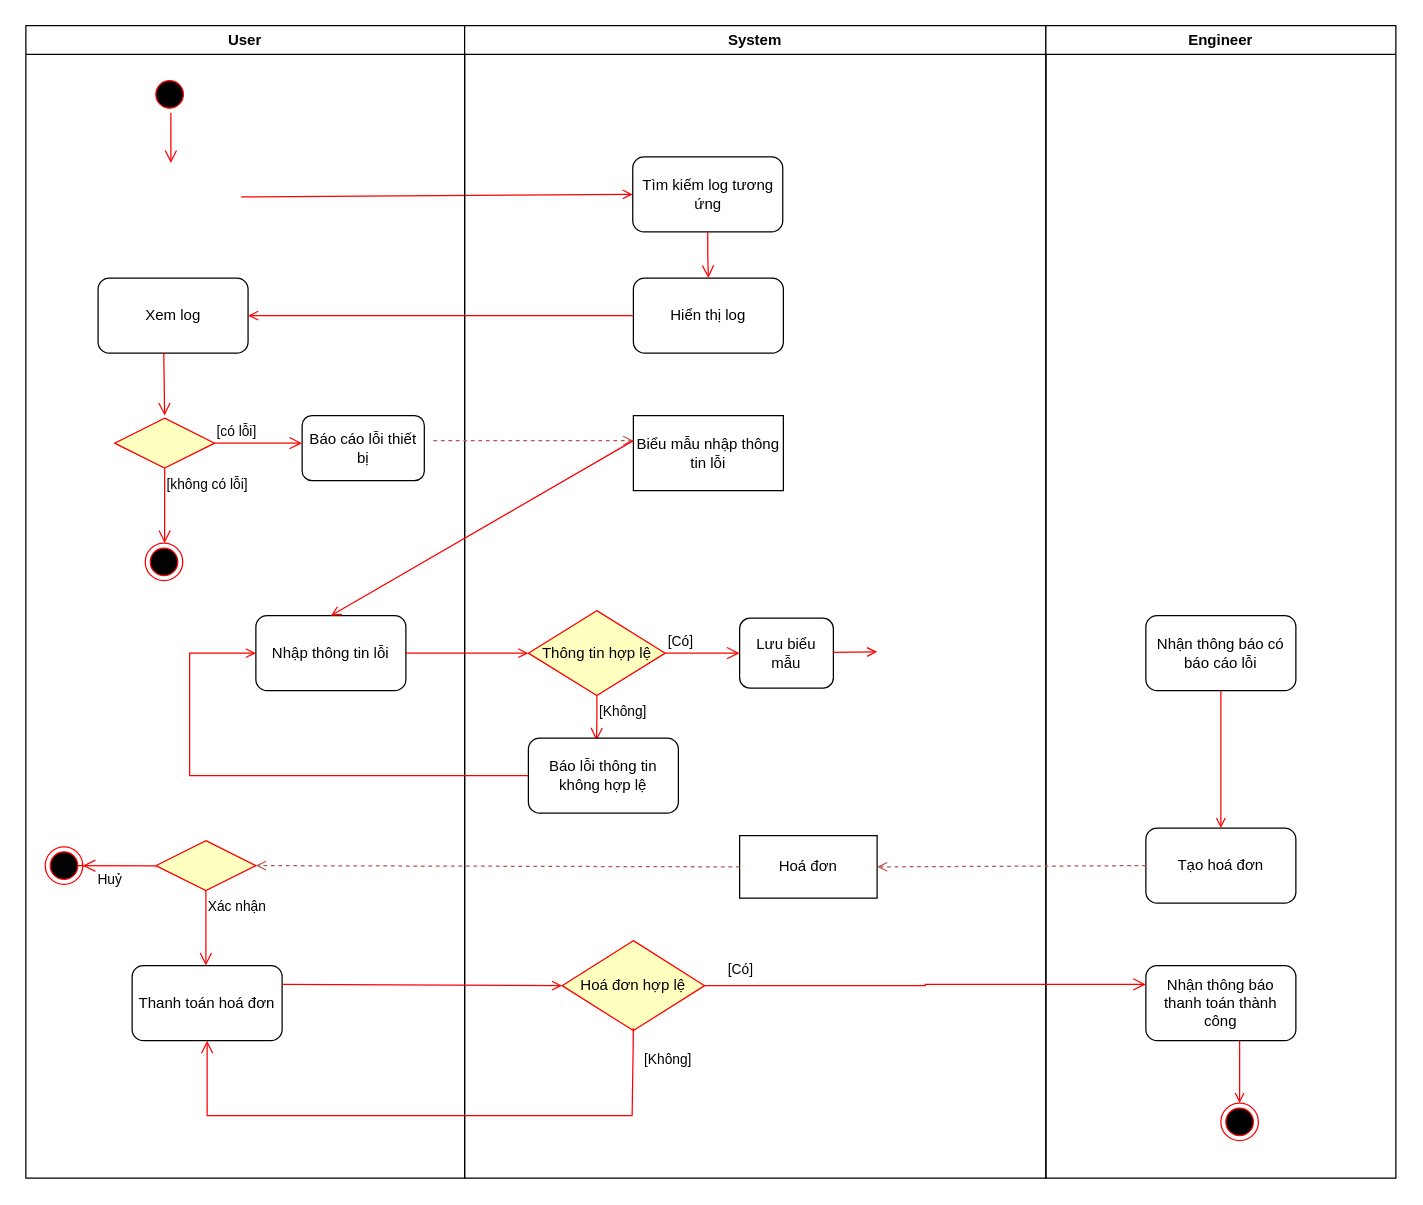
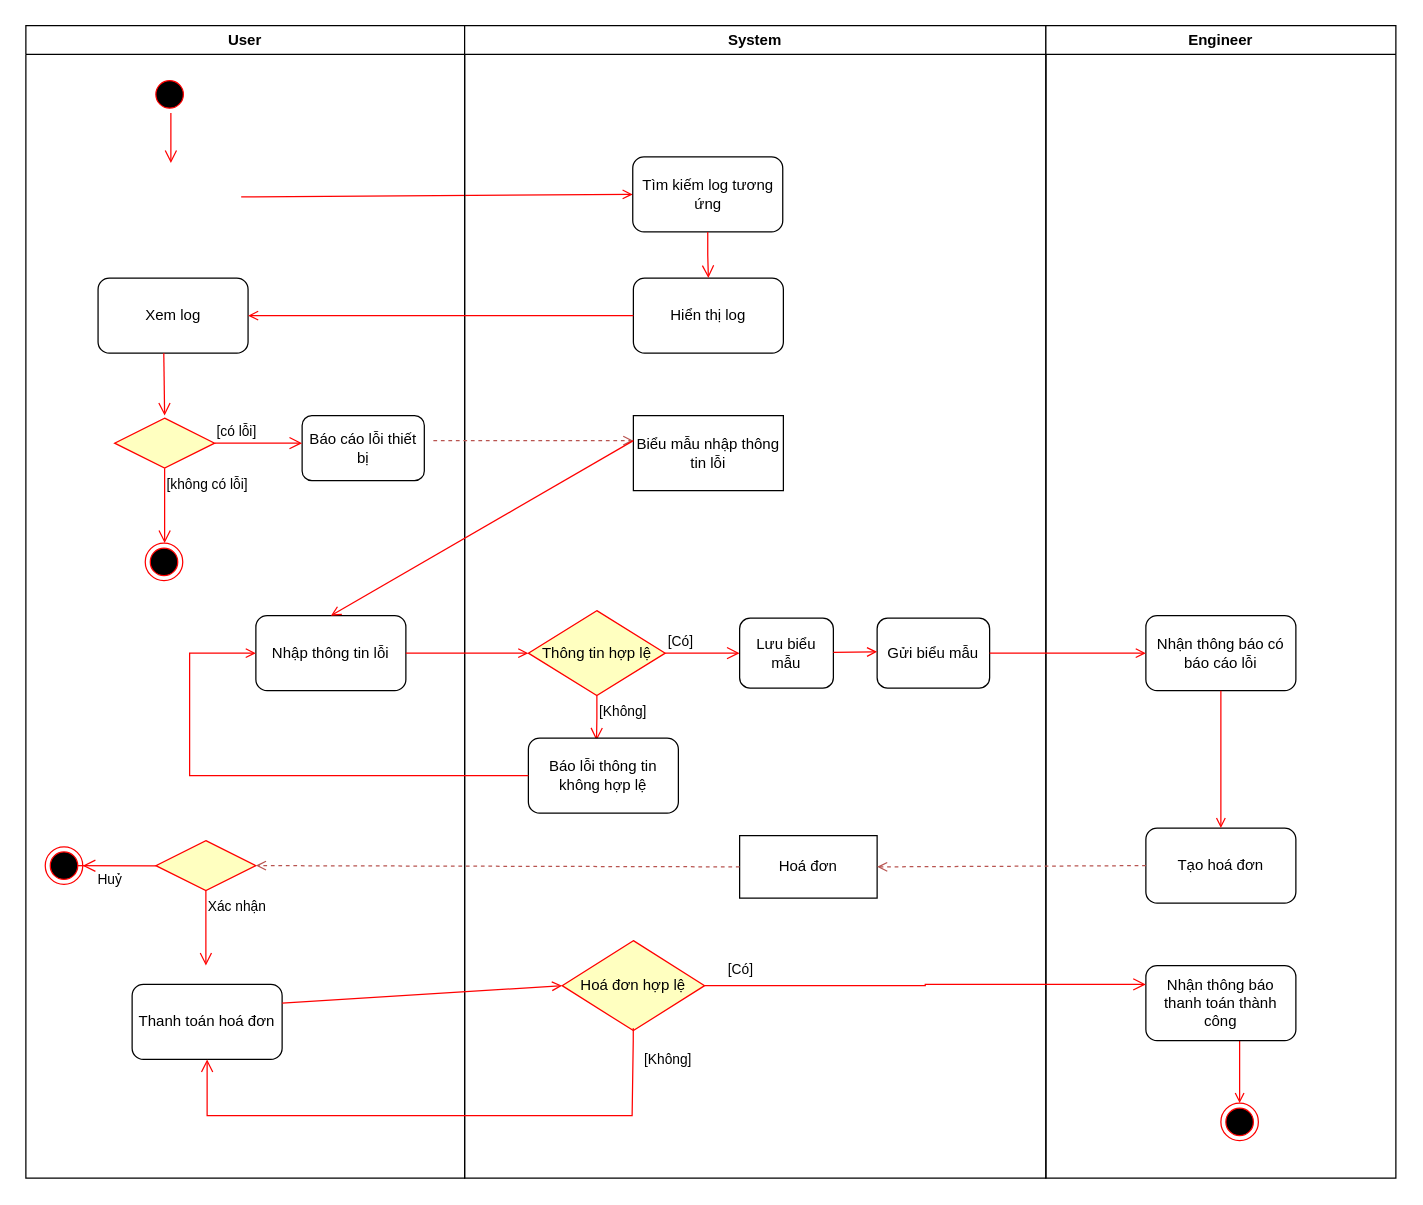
none -> (933, 653)
none -> (1066, 653)
(207, 1003) -> (207, 1022)
